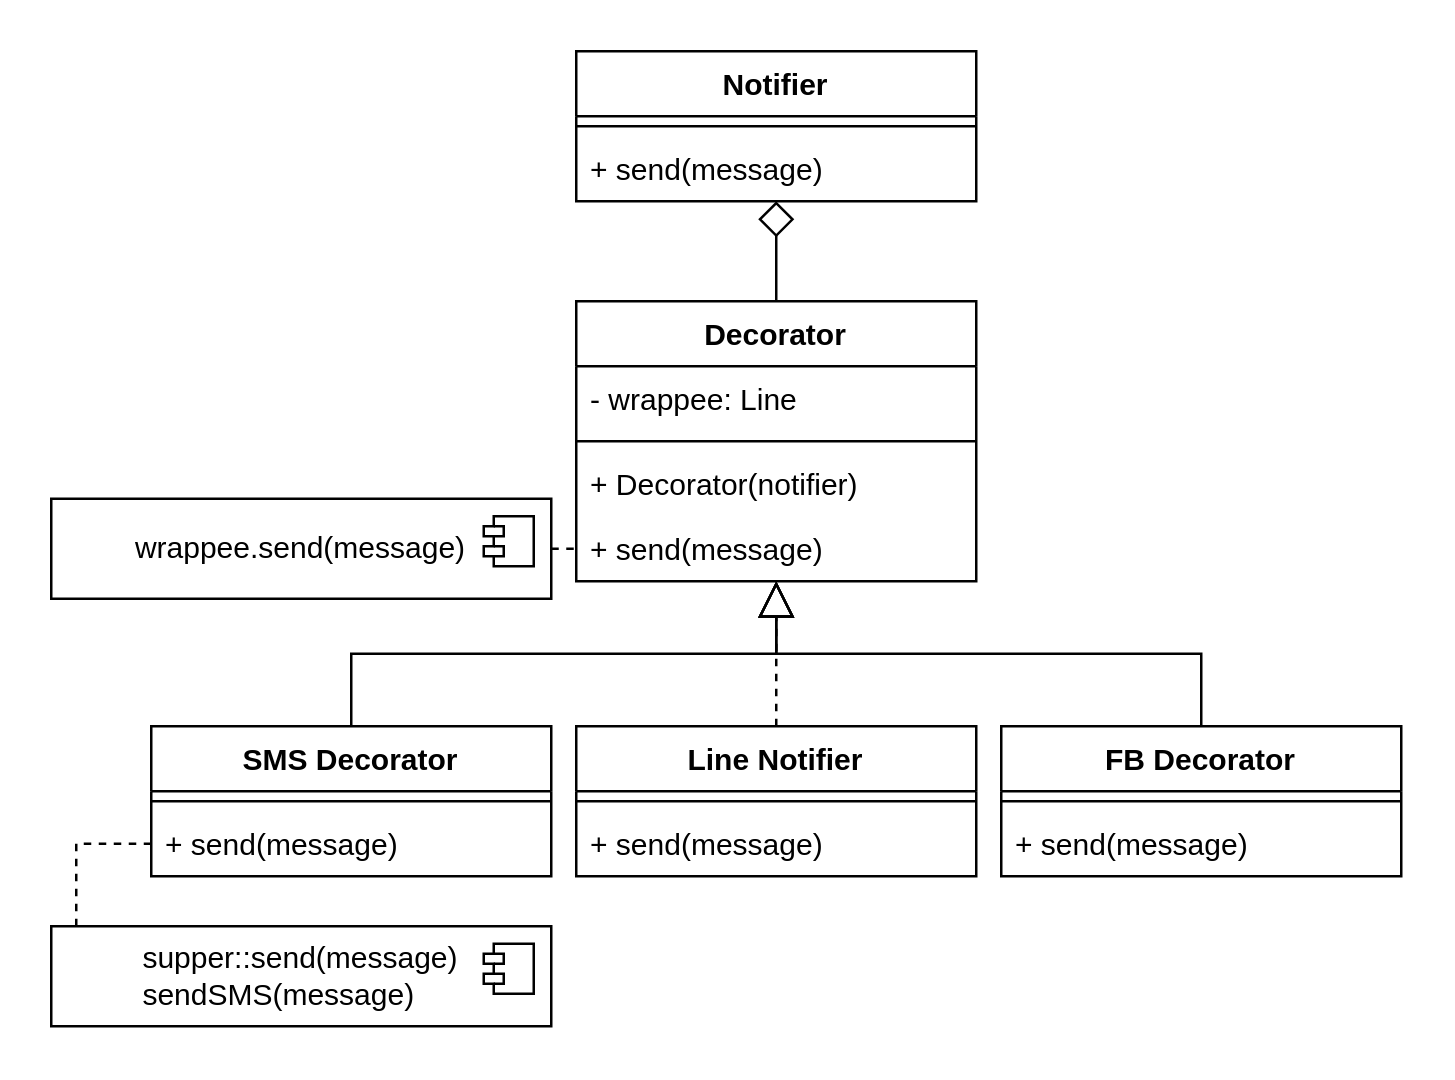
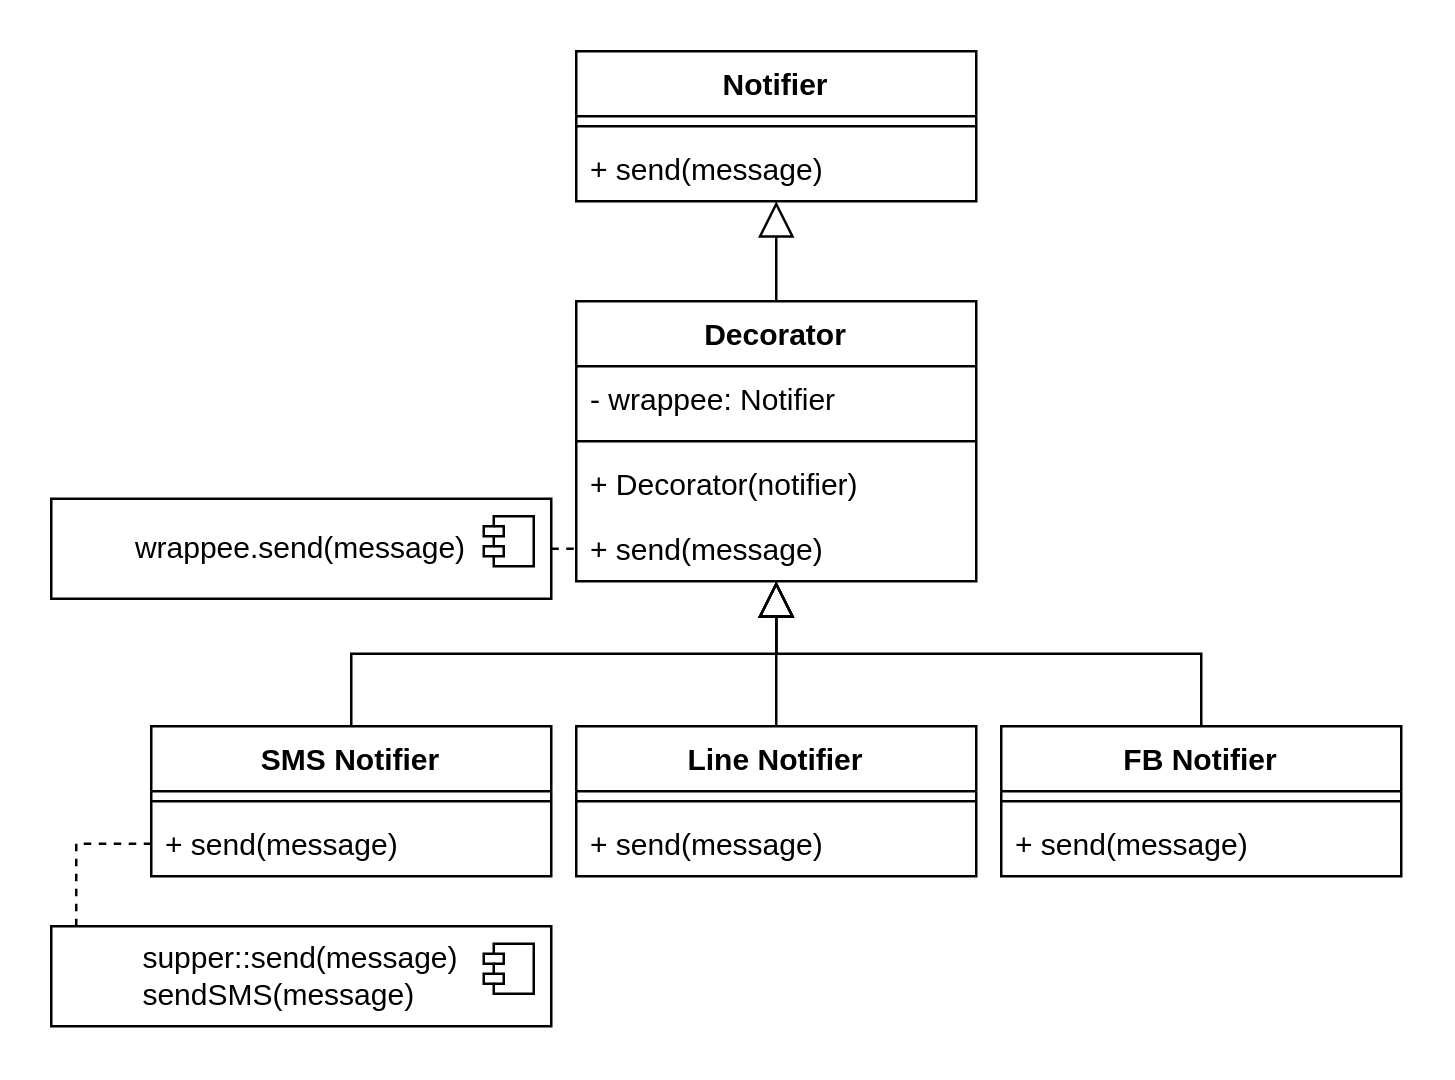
(776, 238) -> (776, 238)
(702, 402) -> (731, 402)
(776, 689) -> (776, 689)
(351, 762) -> (351, 762)
(1201, 762) -> (1201, 762)
